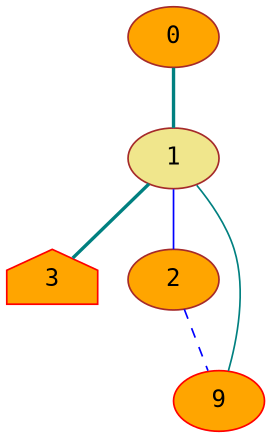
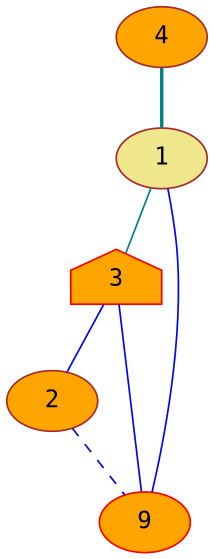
(174, 37) -> (162, 37)
(174, 219) -> (85, 338)
(111, 221) -> (138, 221)
(239, 273) -> (176, 341)
none -> (130, 398)
